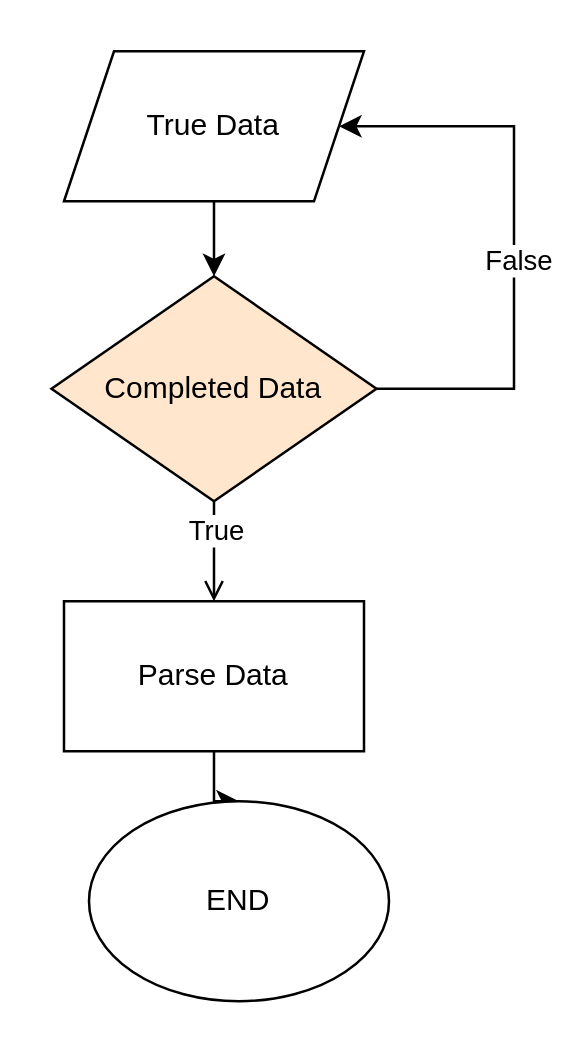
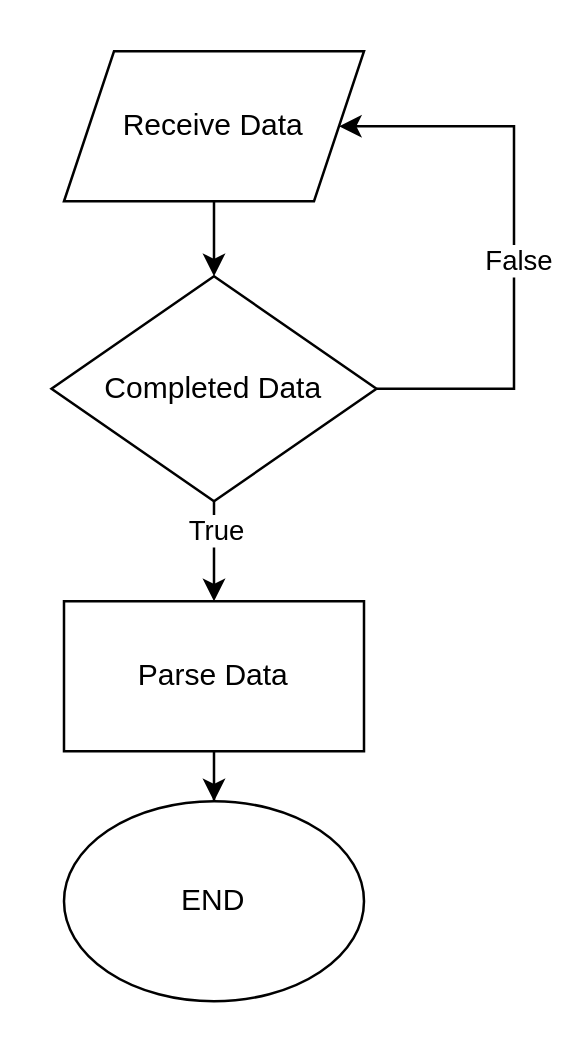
(214, 126) -> (214, 126)
(214, 389) -> (214, 389)
(214, 587) -> (214, 583)
(239, 901) -> (214, 901)
